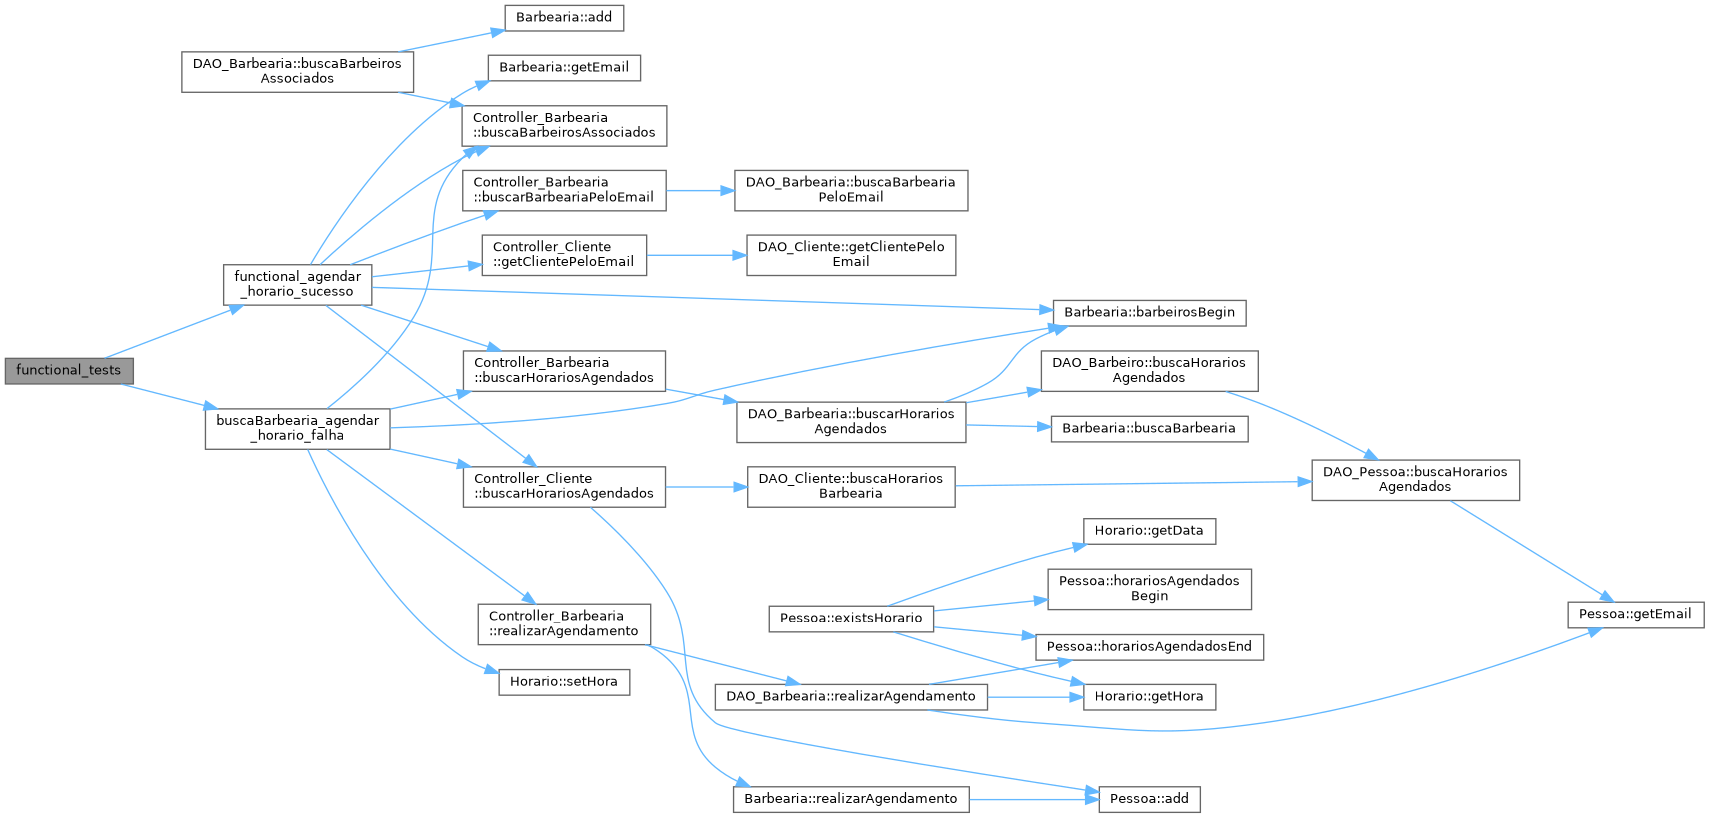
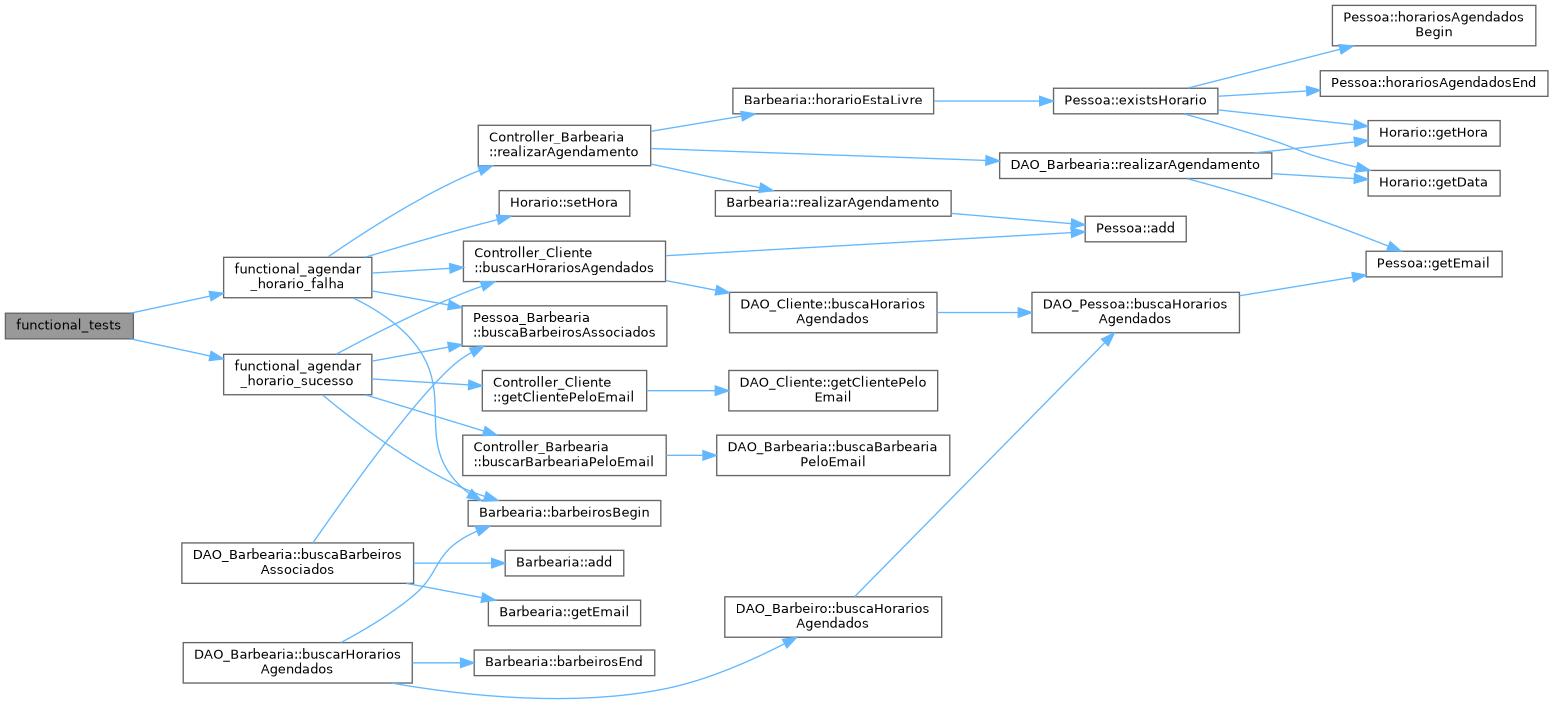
none -> (833, 101)
(564, 126) -> (564, 326)
(382, 164) -> (444, 591)
(564, 371) -> none
(298, 429) -> (298, 278)
(1150, 429) -> (564, 663)
(851, 487) -> (833, 313)
(994, 673) -> (1313, 176)
